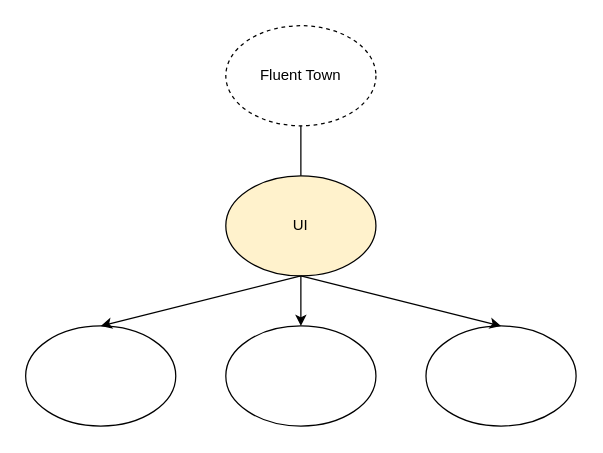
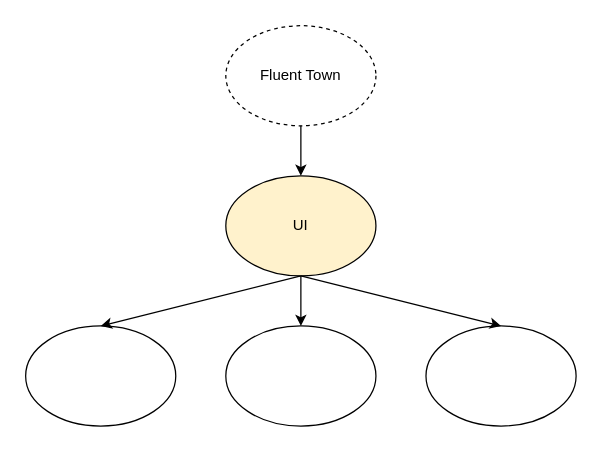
(301, 169) -> (301, 166)
